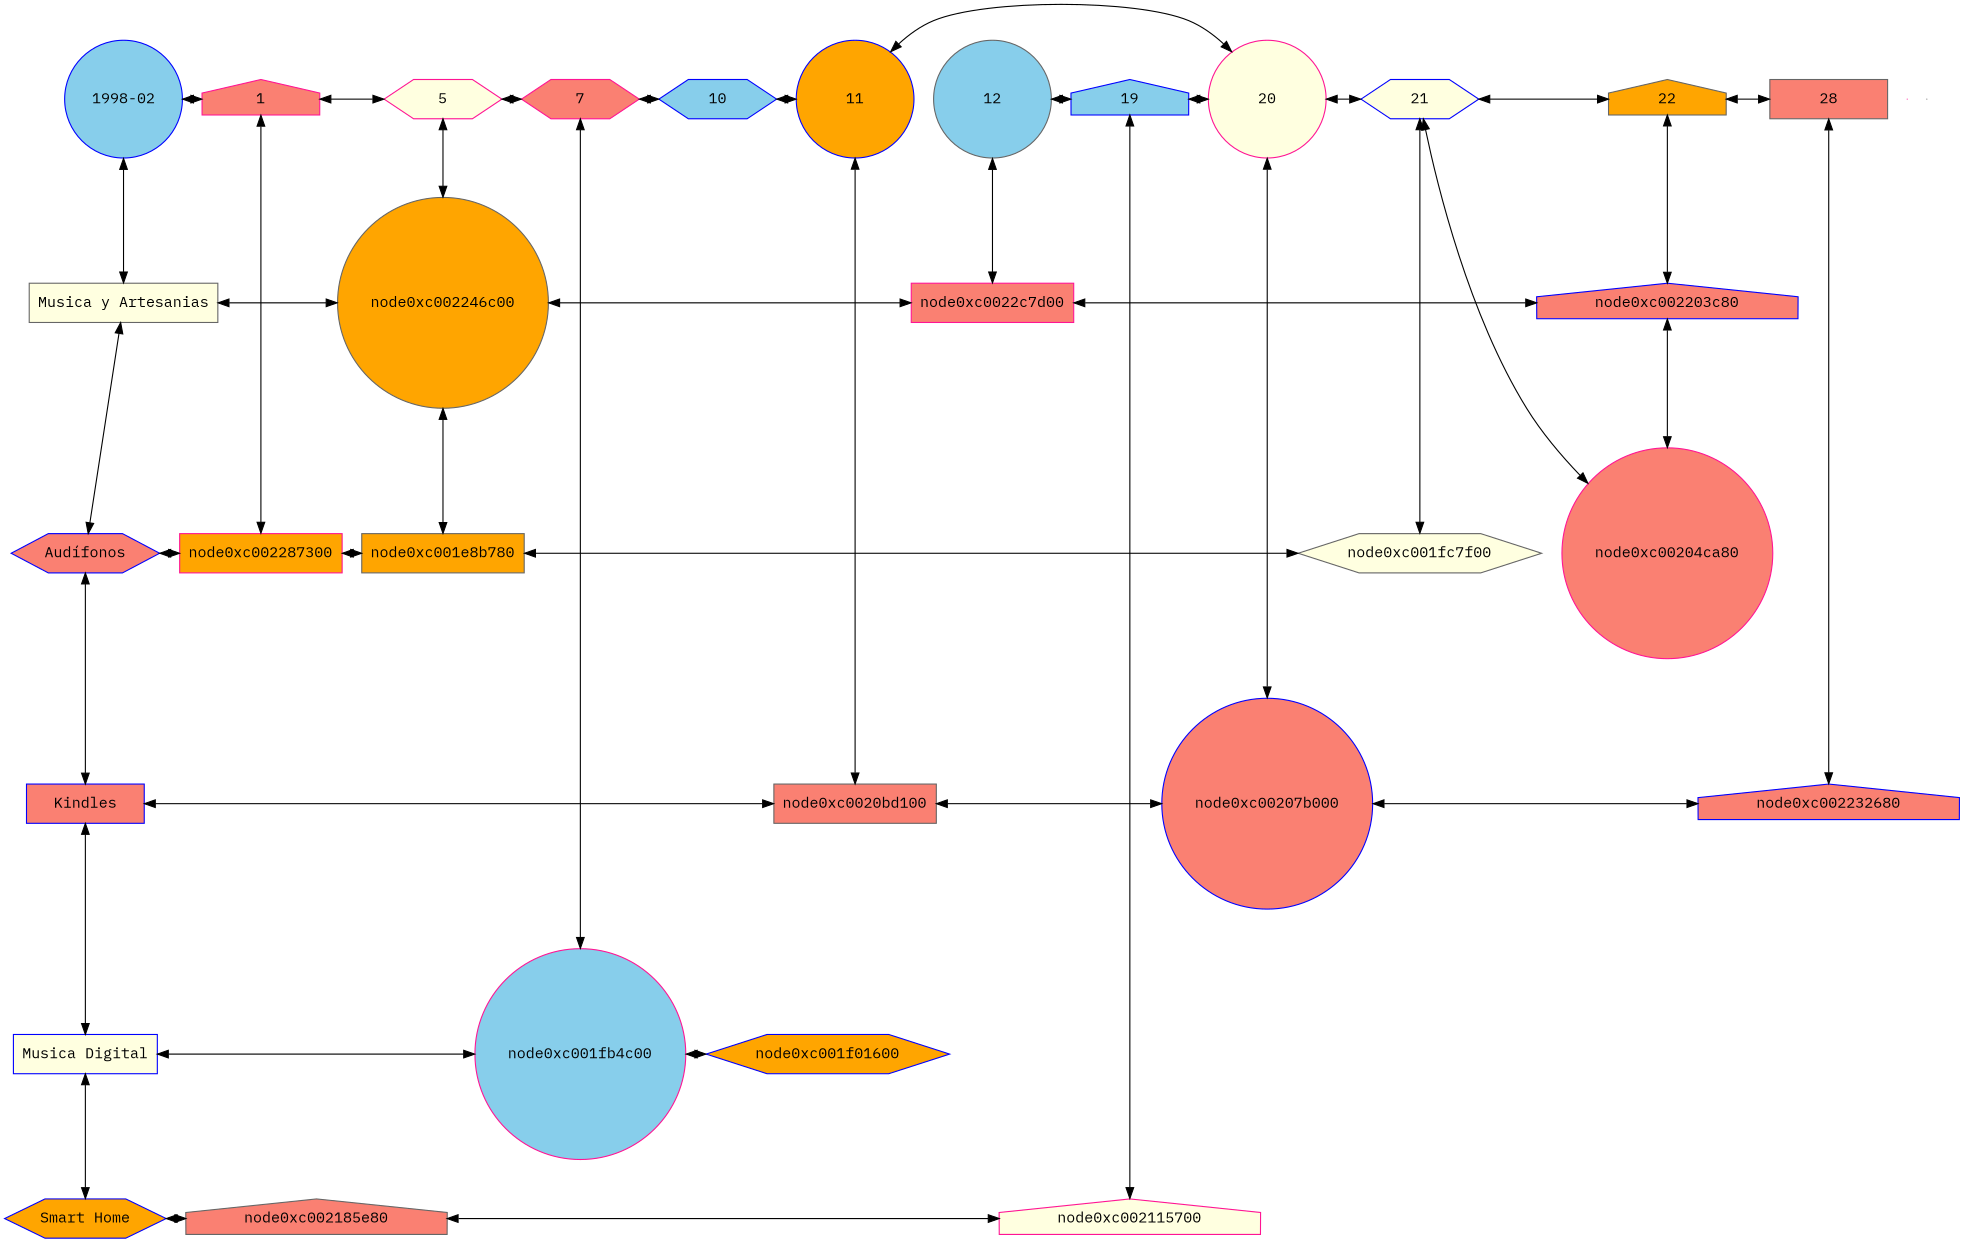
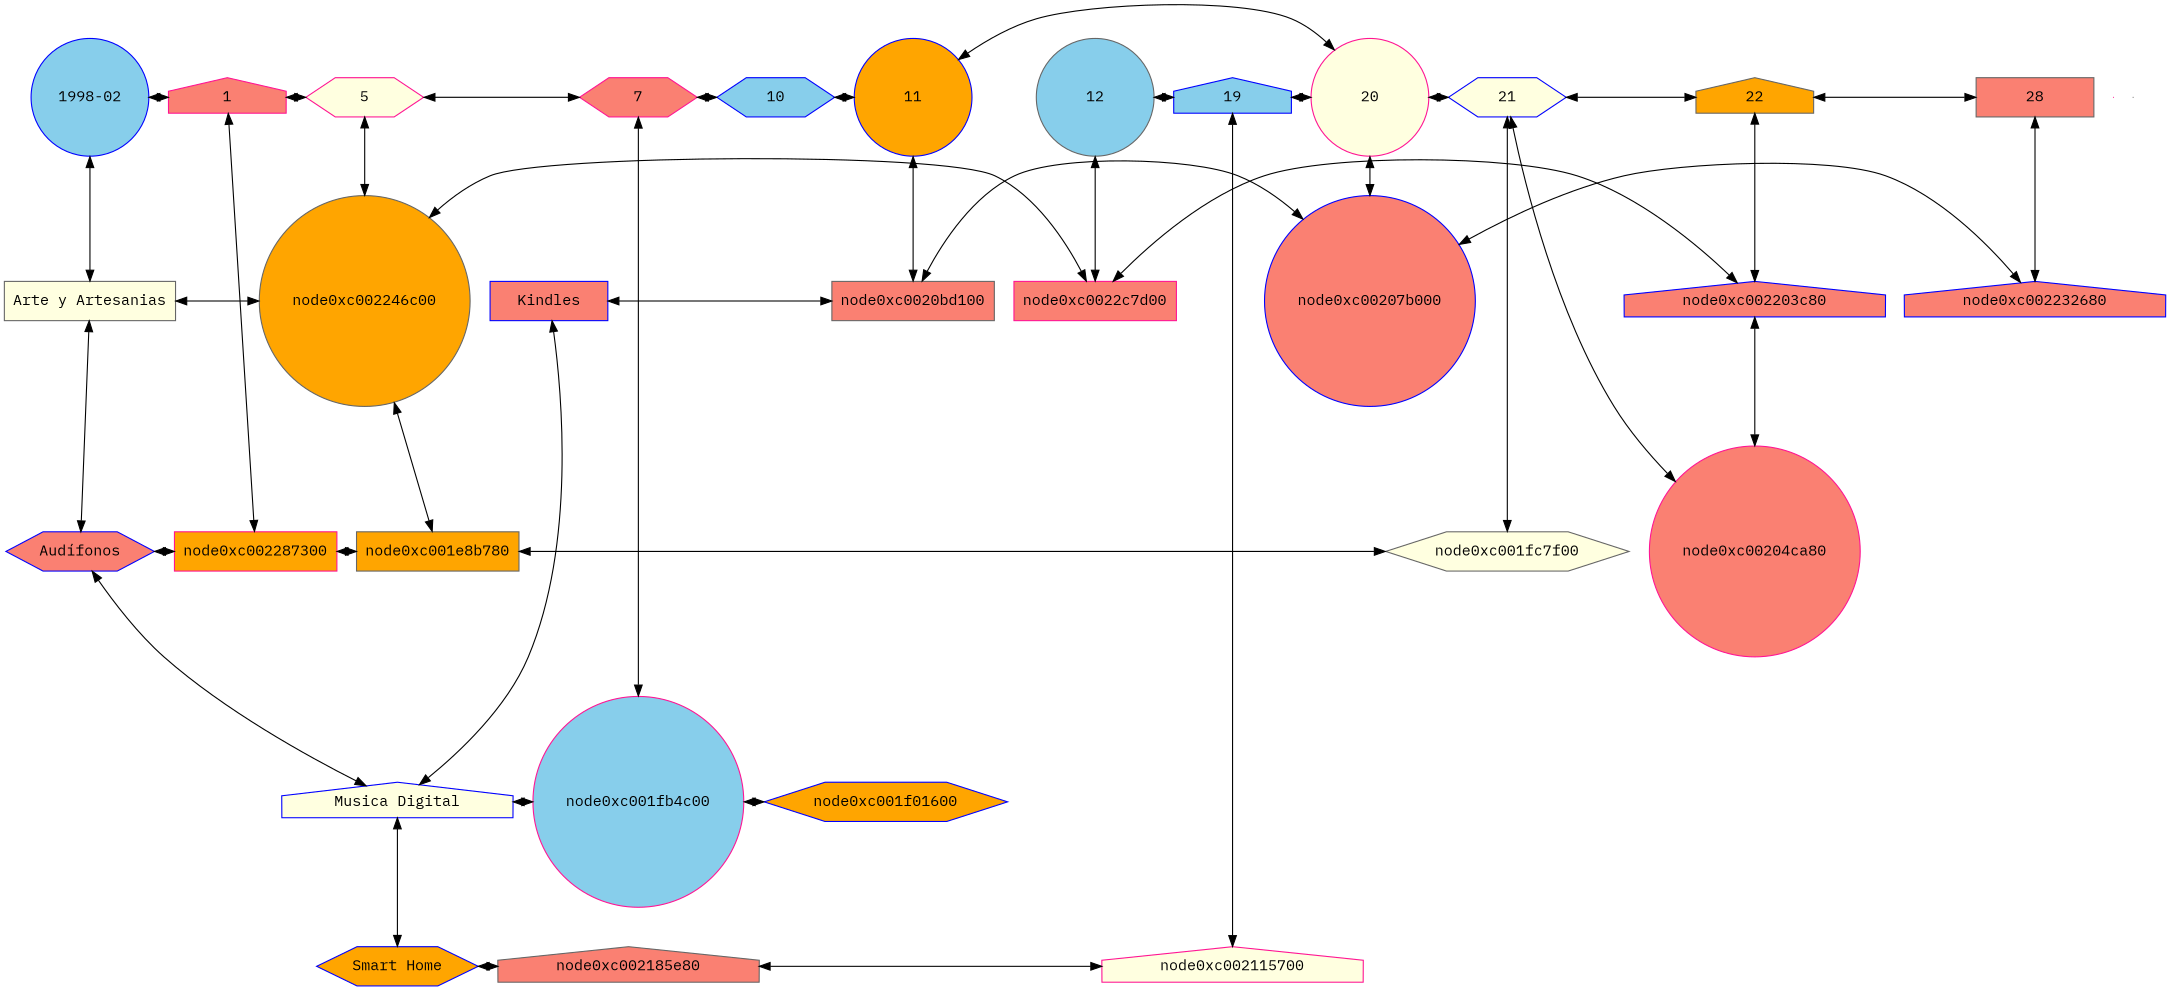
(124, 303) -> (90, 301)
(85, 679) -> (214, 696)
(85, 1054) -> (397, 802)
